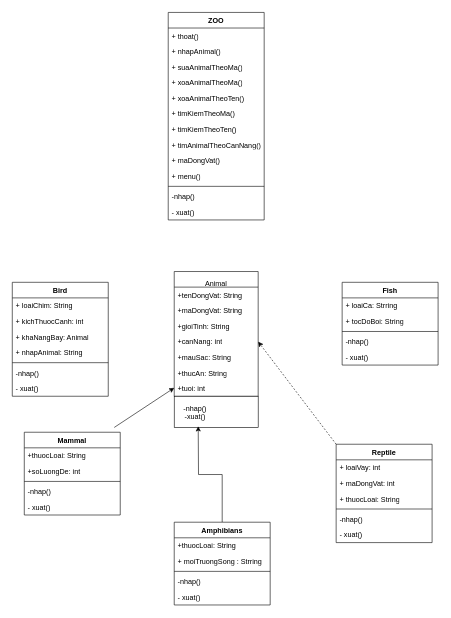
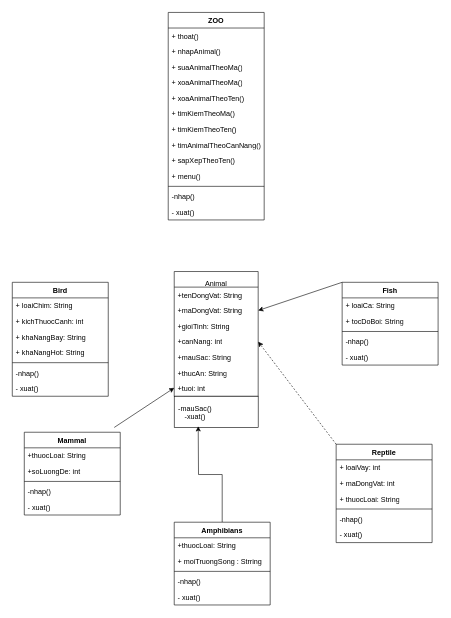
(197, 161) -> (205, 161)
none -> (302, 296)
(375, 306) -> (373, 306)
(52, 338) -> (52, 338)
(51, 353) -> (52, 353)
(195, 417) -> (195, 417)
